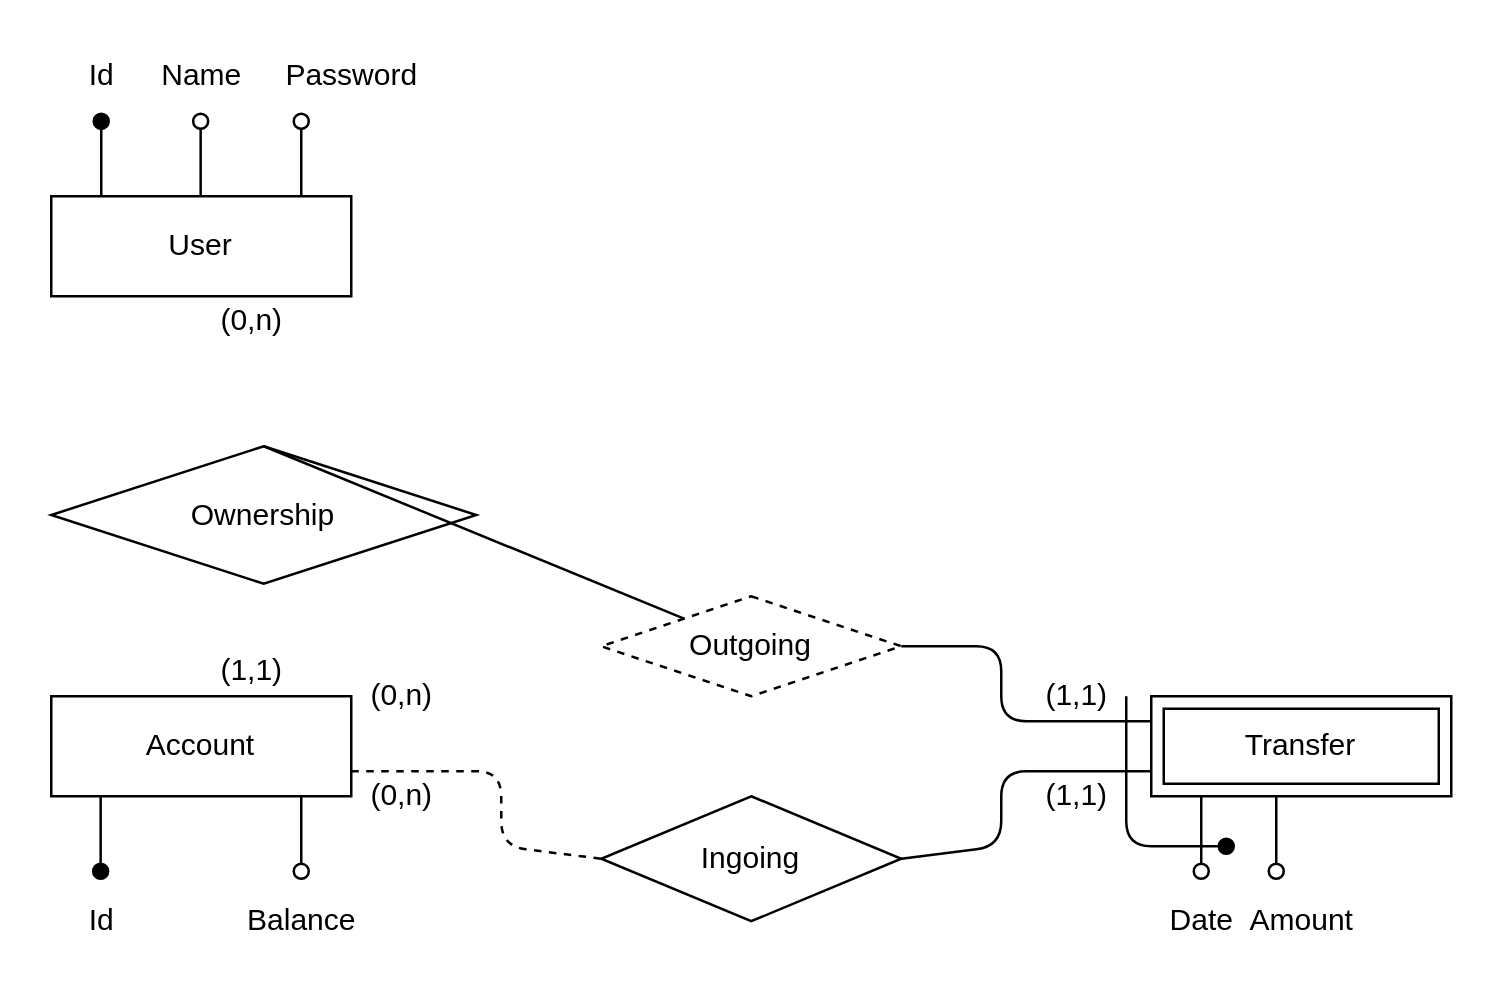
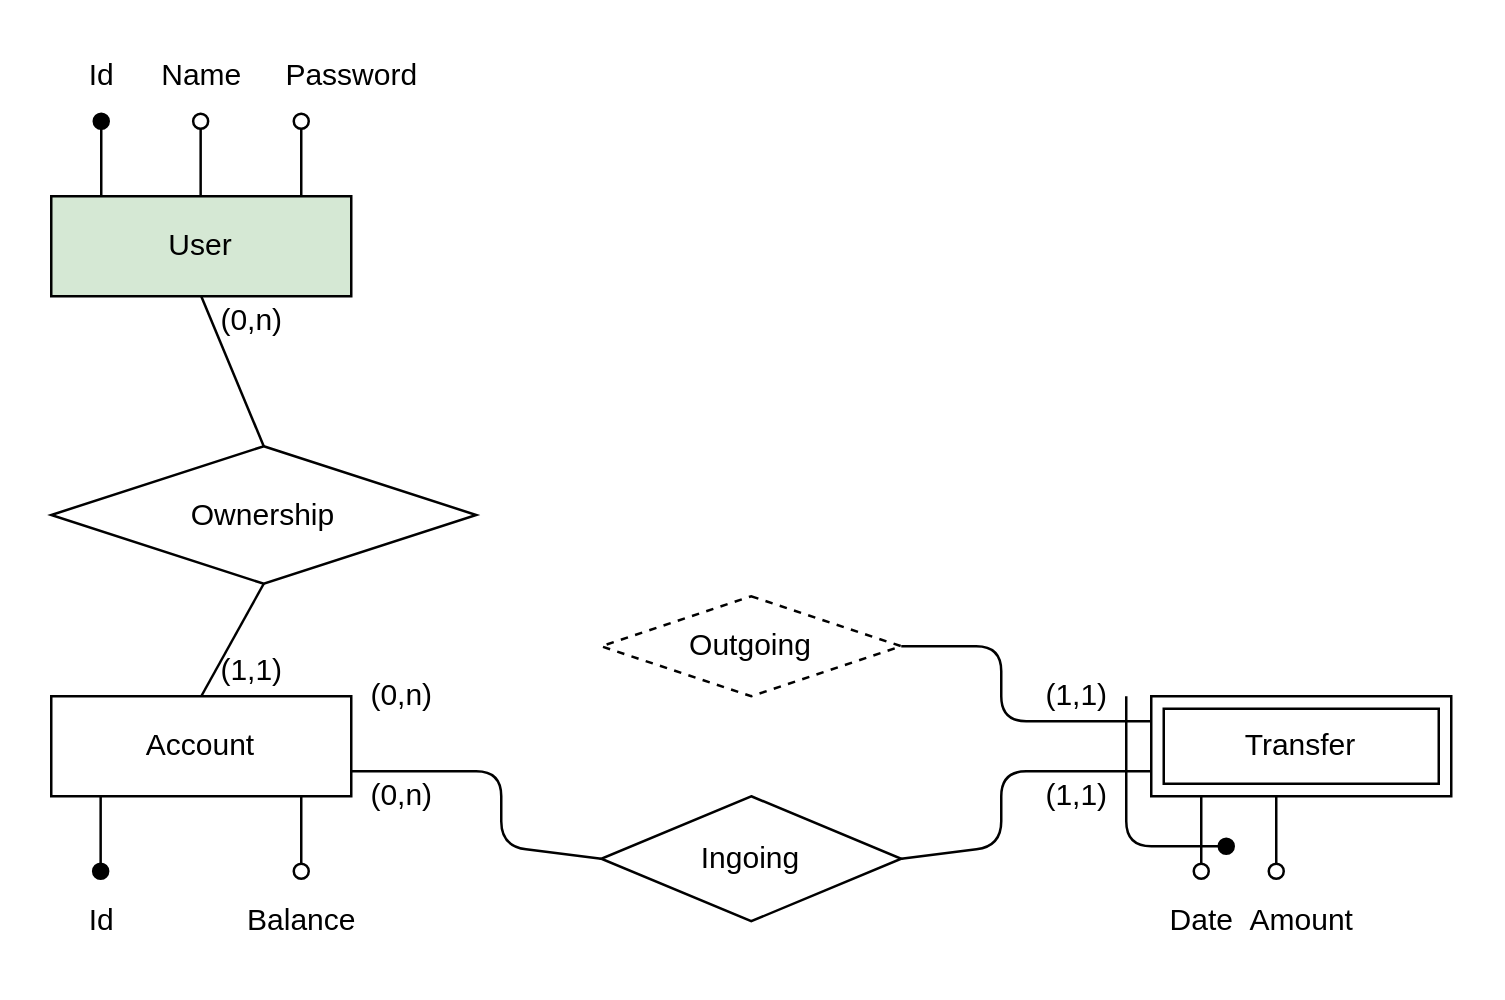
(201, 246) -> (201, 246)
(474, 532) -> (233, 371)
none -> (233, 640)
(498, 782) -> (498, 782)
